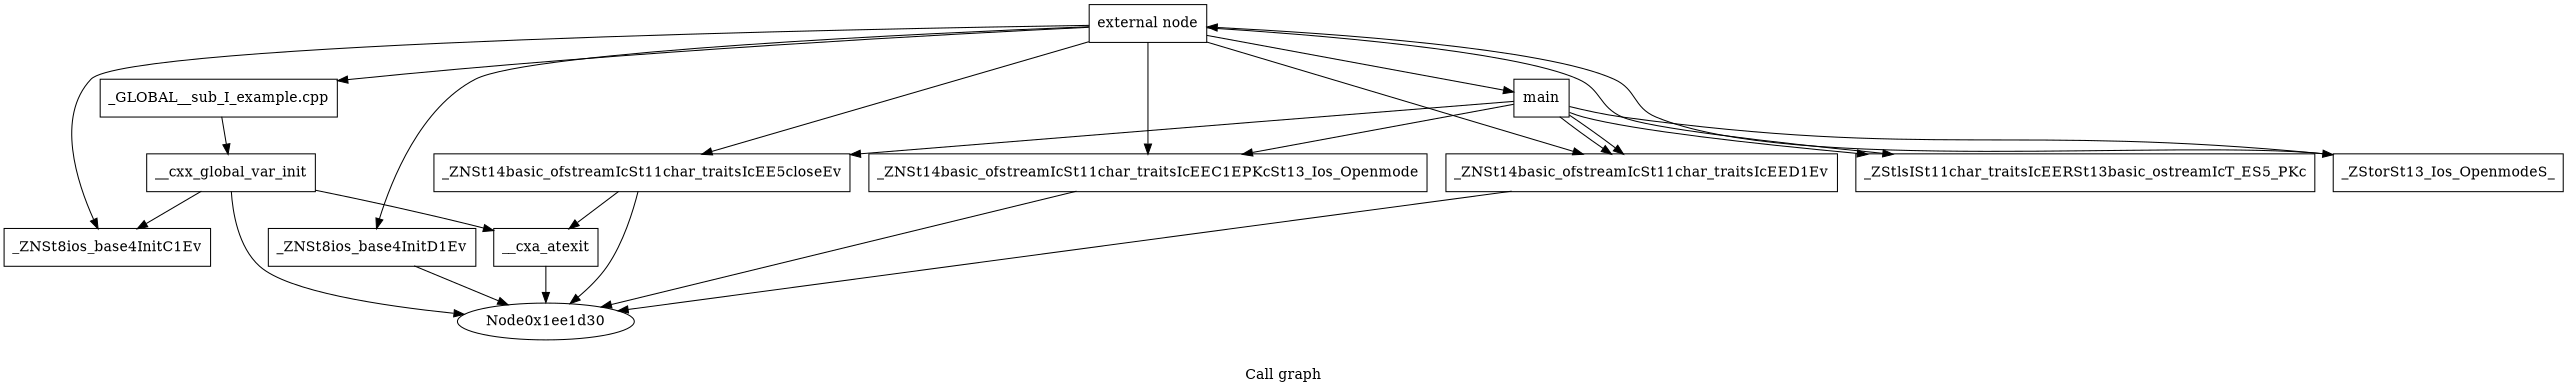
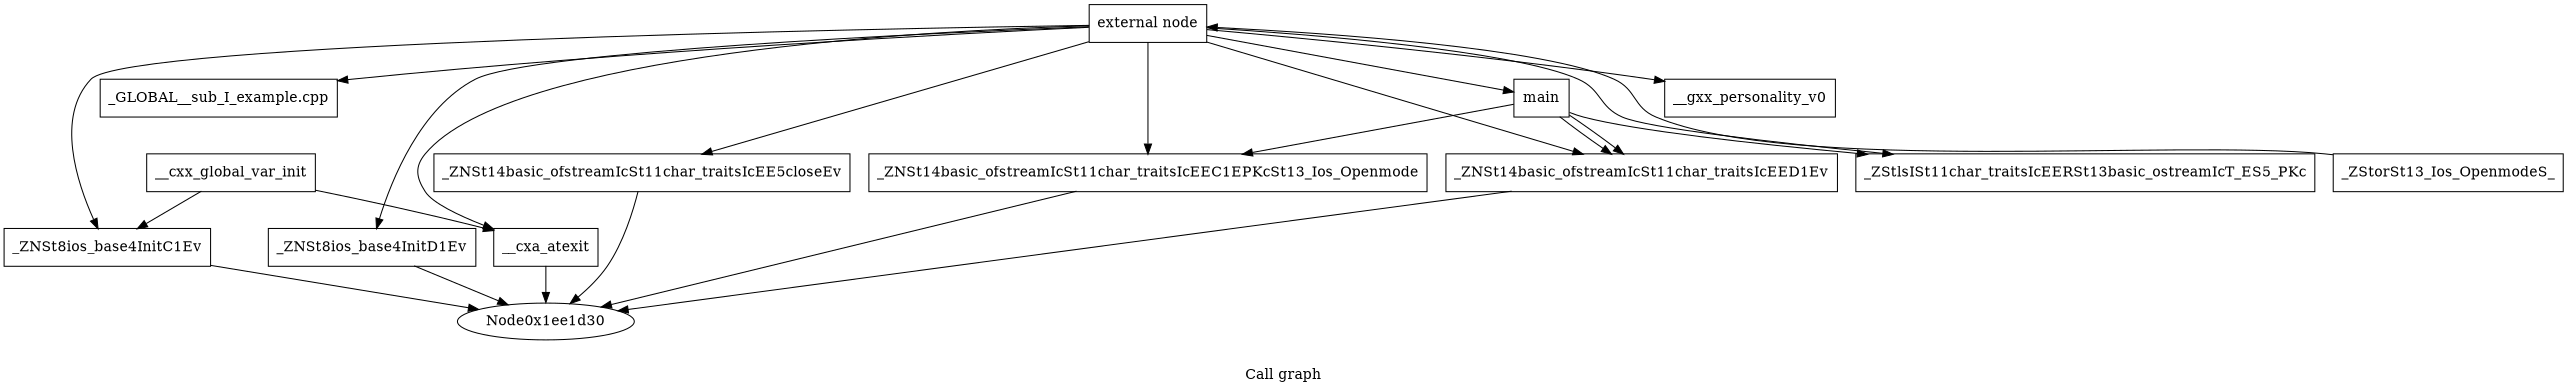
none -> (1750, 98)
(1187, 127) -> none
(224, 130) -> none
(1945, 140) -> none
(598, 207) -> (693, 60)
(314, 290) -> (340, 287)
